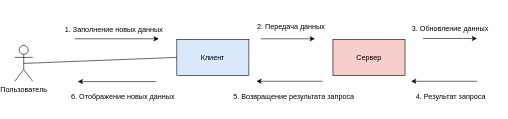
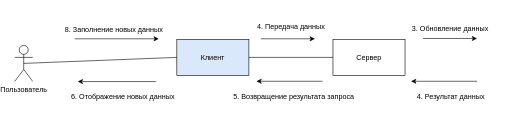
(291, 27) -> (291, 27)
(114, 30) -> (114, 30)
none -> (291, 57)
(369, 57) -> (369, 57)
(451, 96) -> (451, 96)
